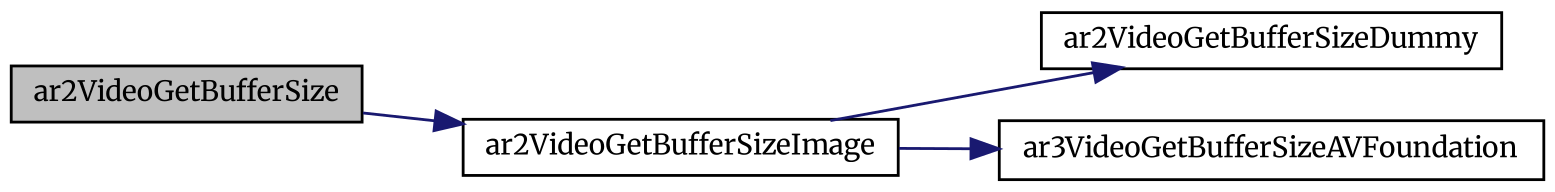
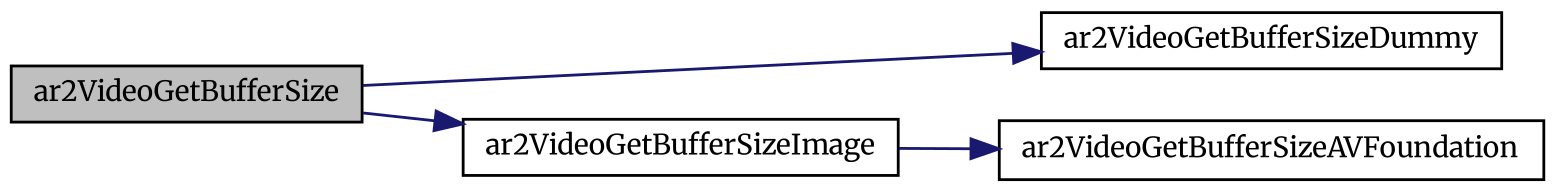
(962, 97) -> (688, 69)
(1272, 150) -> (1272, 150)
